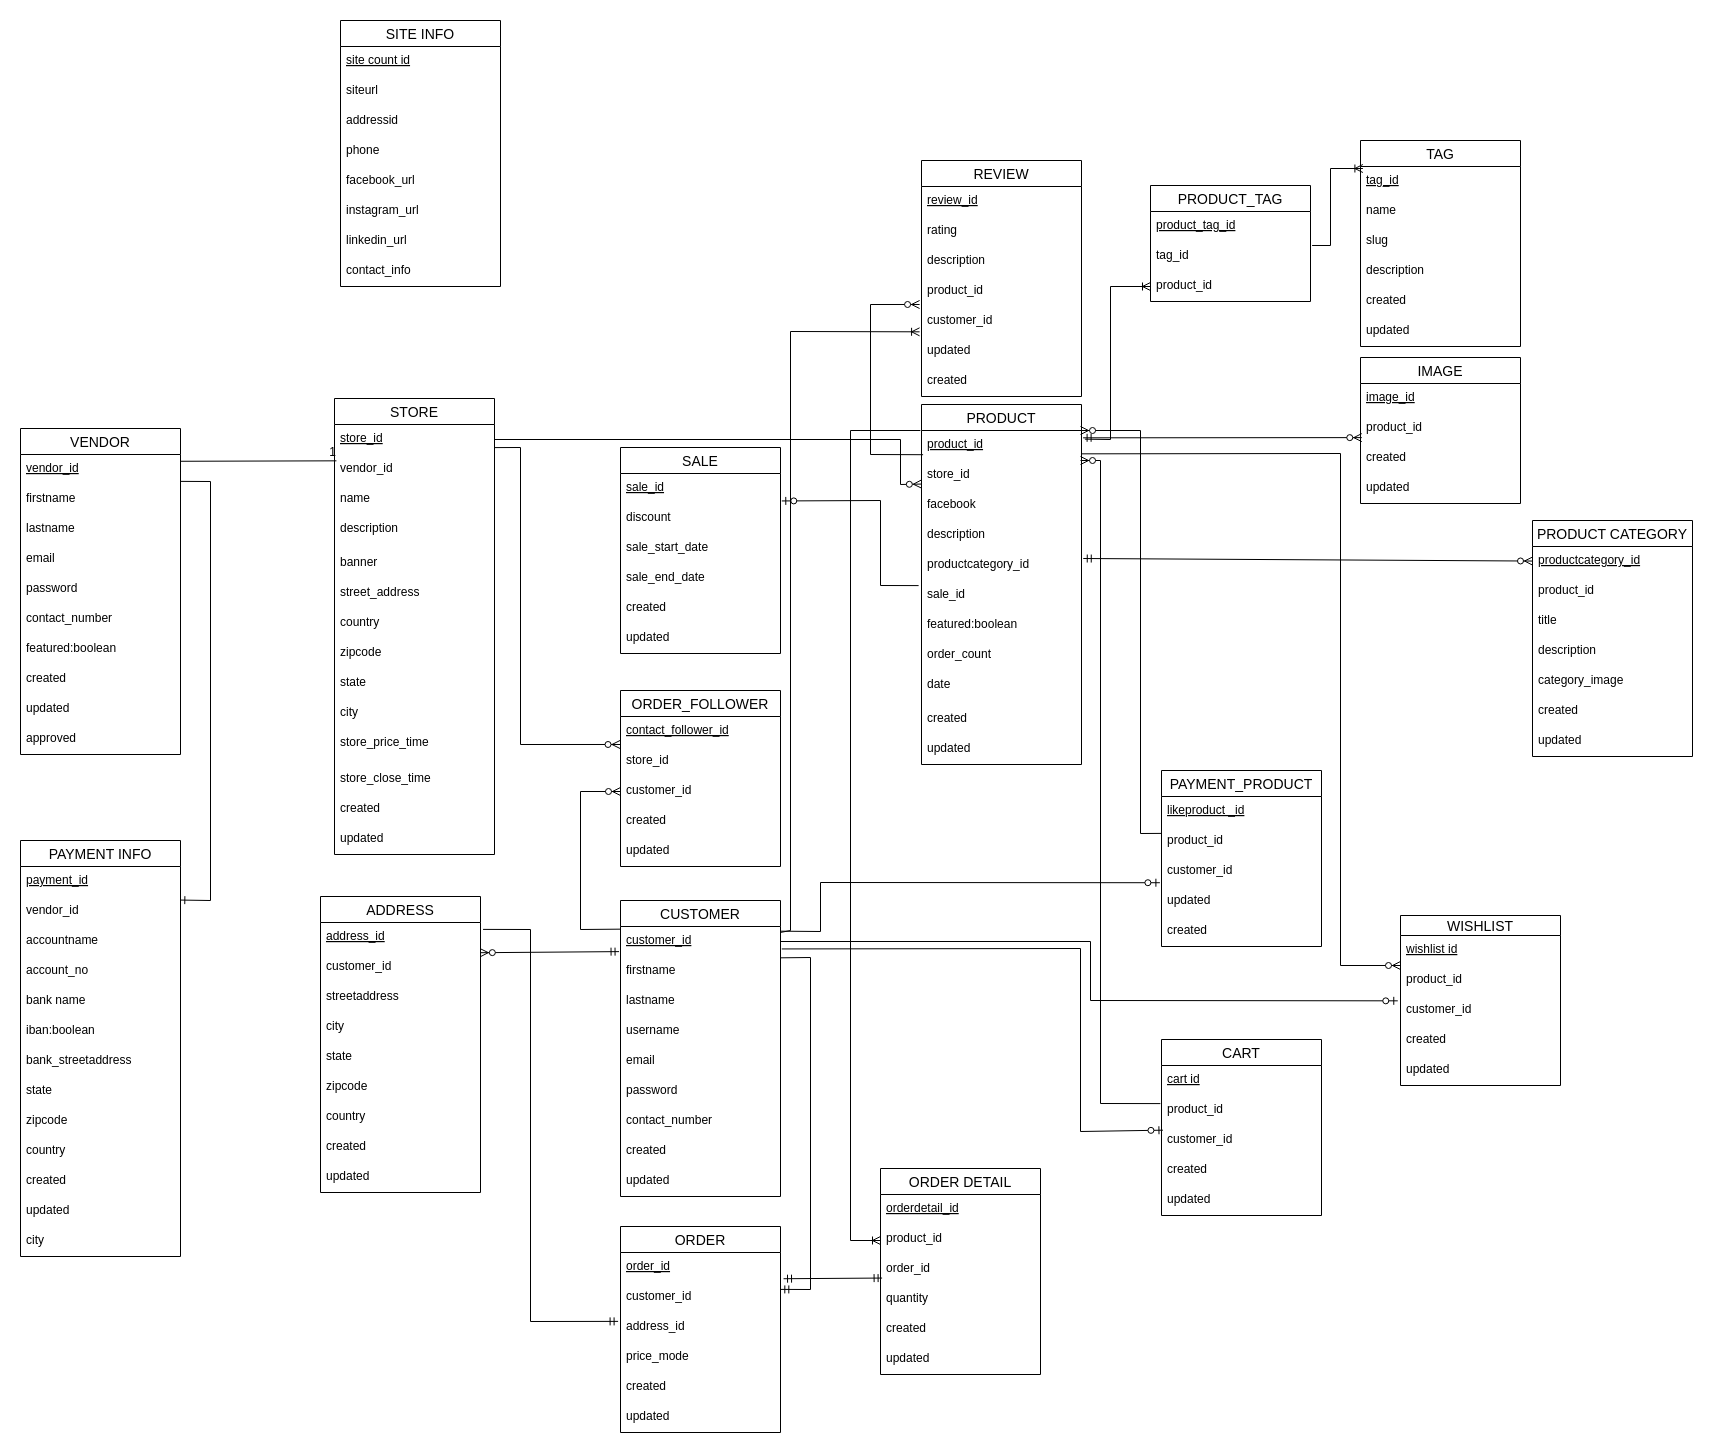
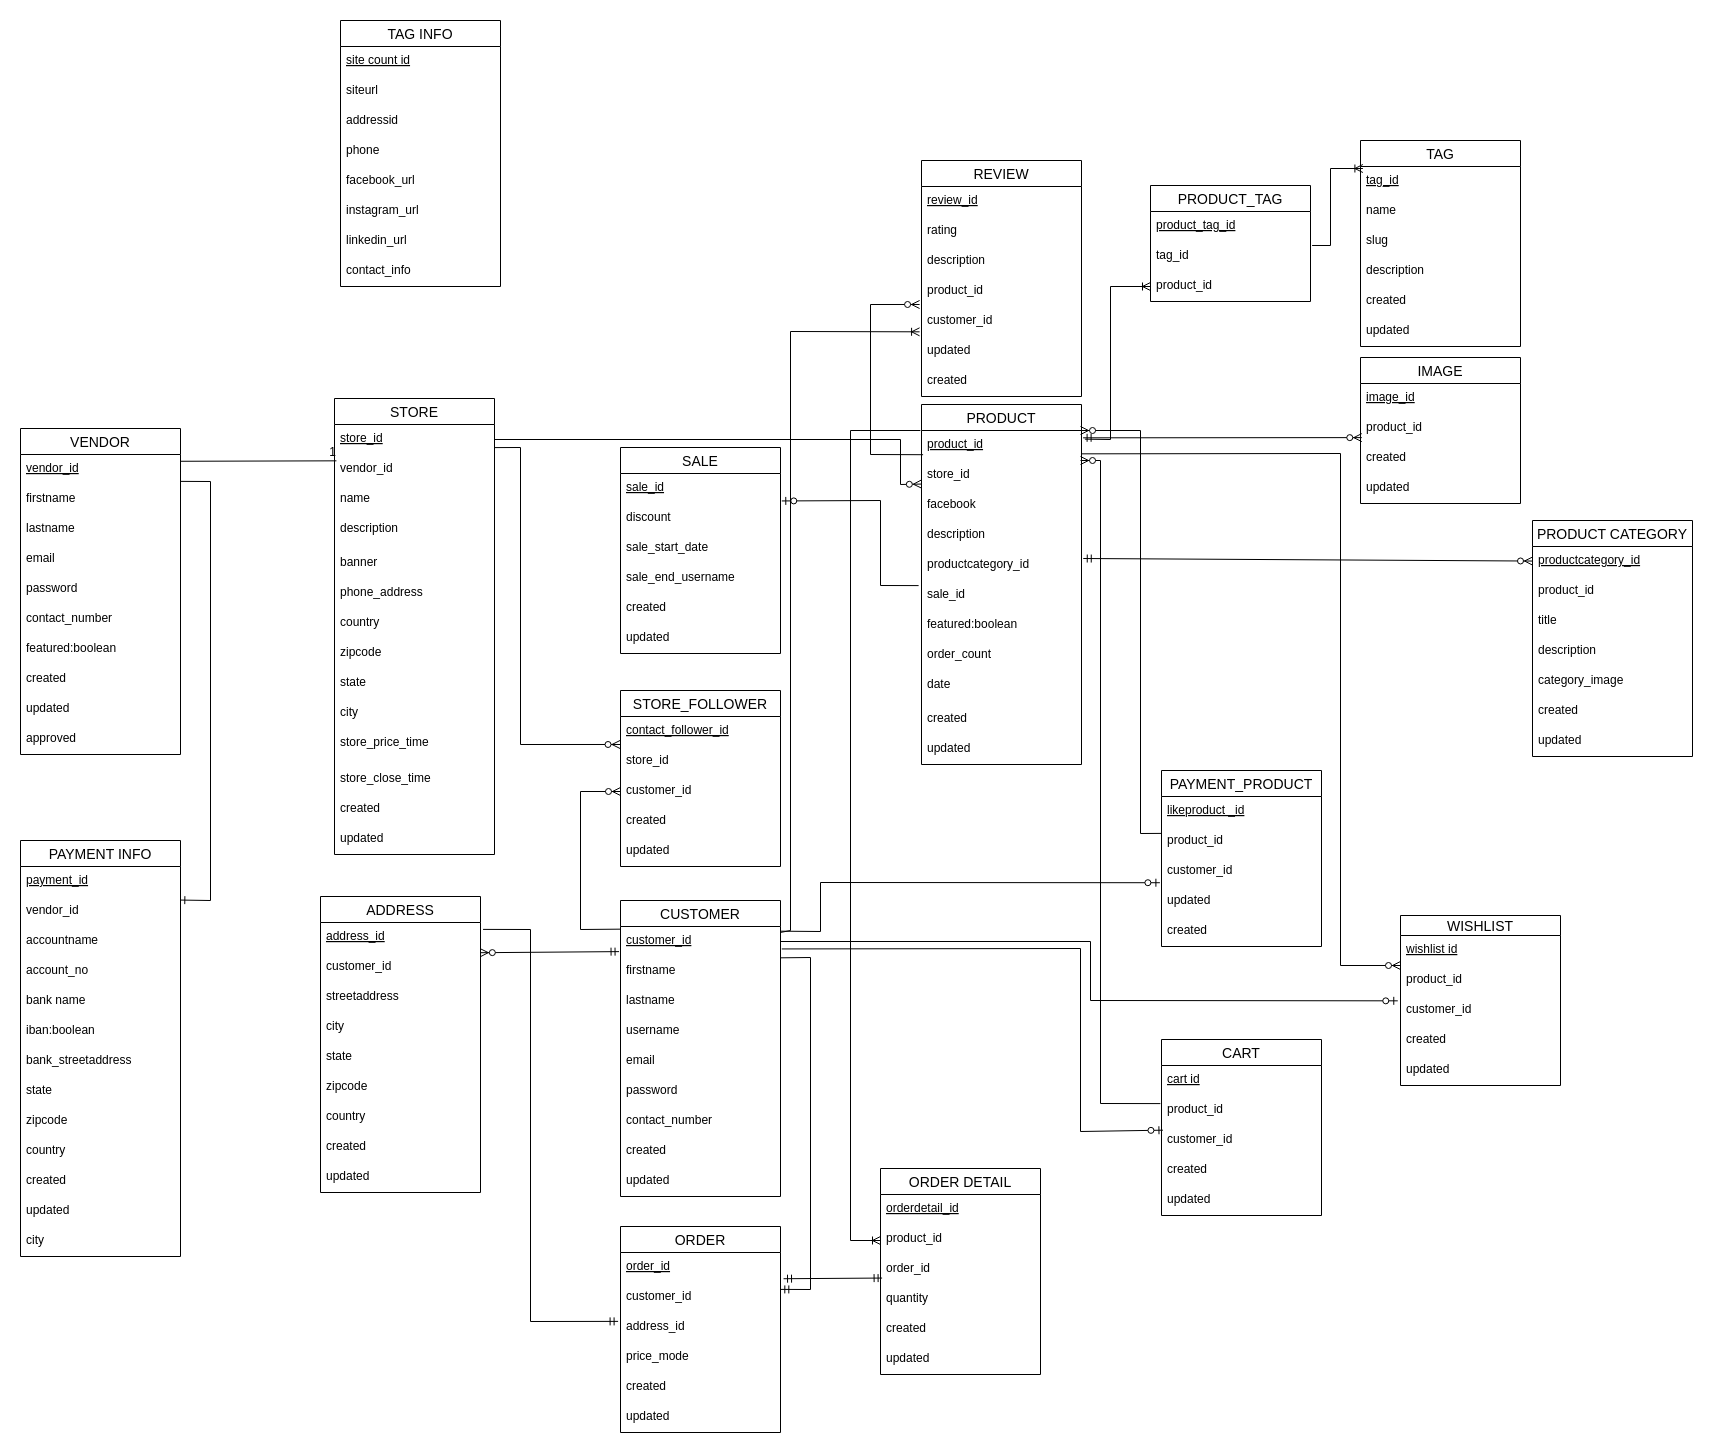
(420, 34) -> (420, 34)
(668, 577) -> (682, 577)
(387, 592) -> (384, 592)
(700, 704) -> (700, 704)
